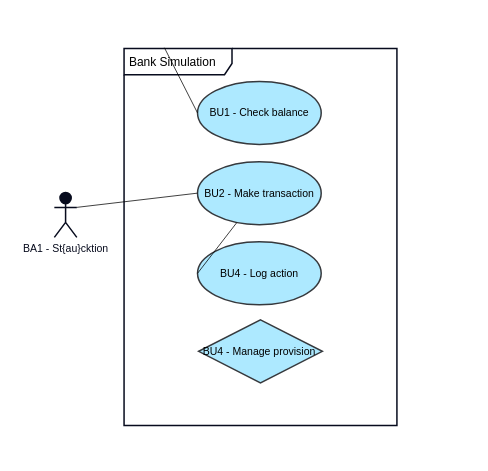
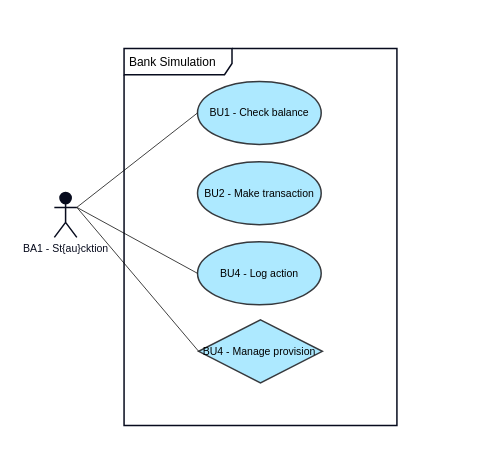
(181, 81) -> (139, 159)
(139, 200) -> none
(217, 248) -> (139, 242)
none -> (139, 281)
